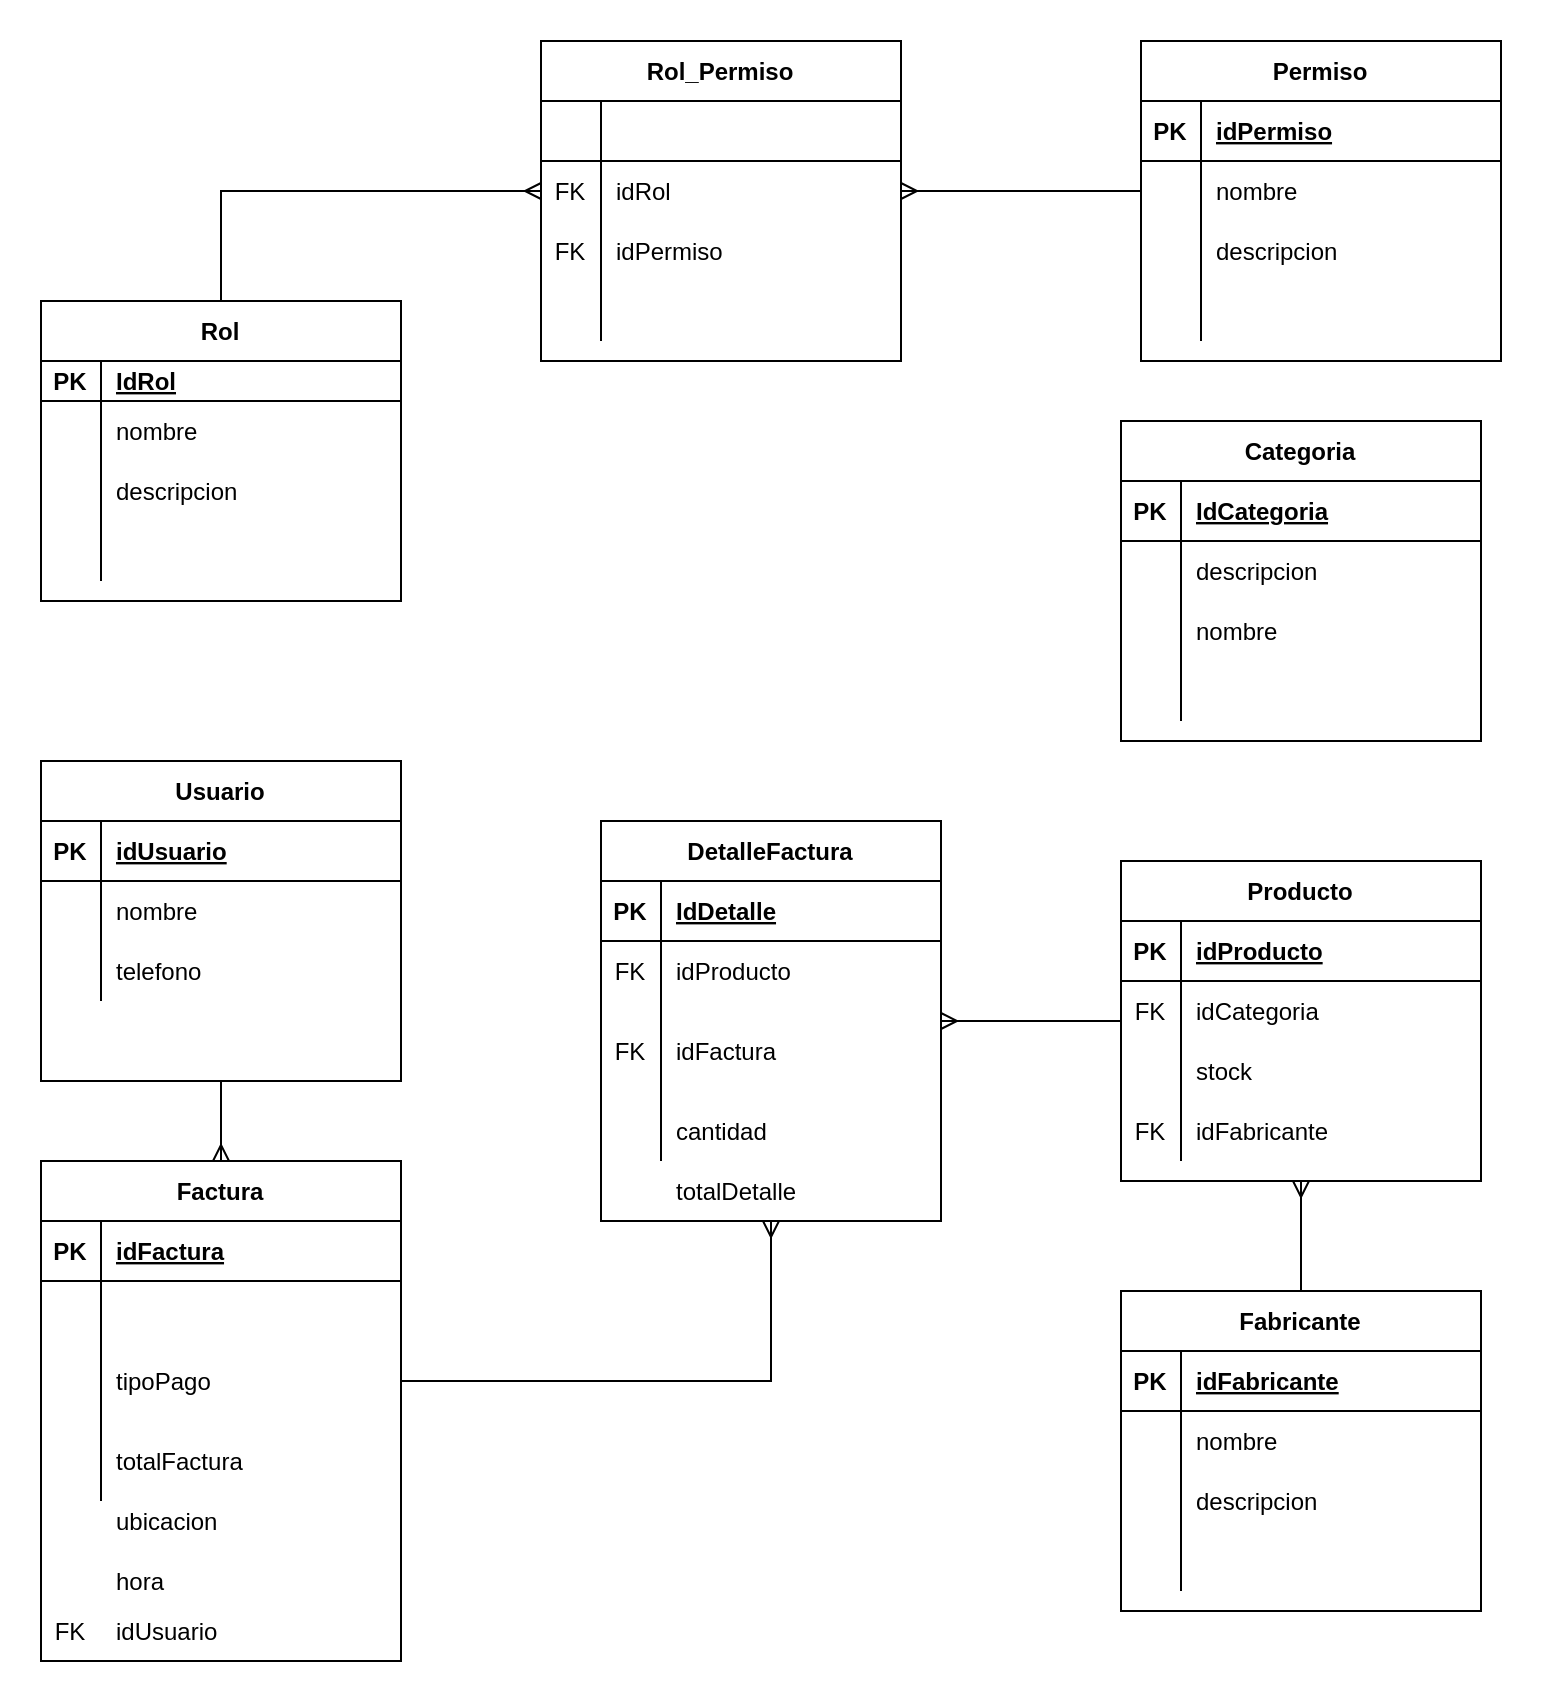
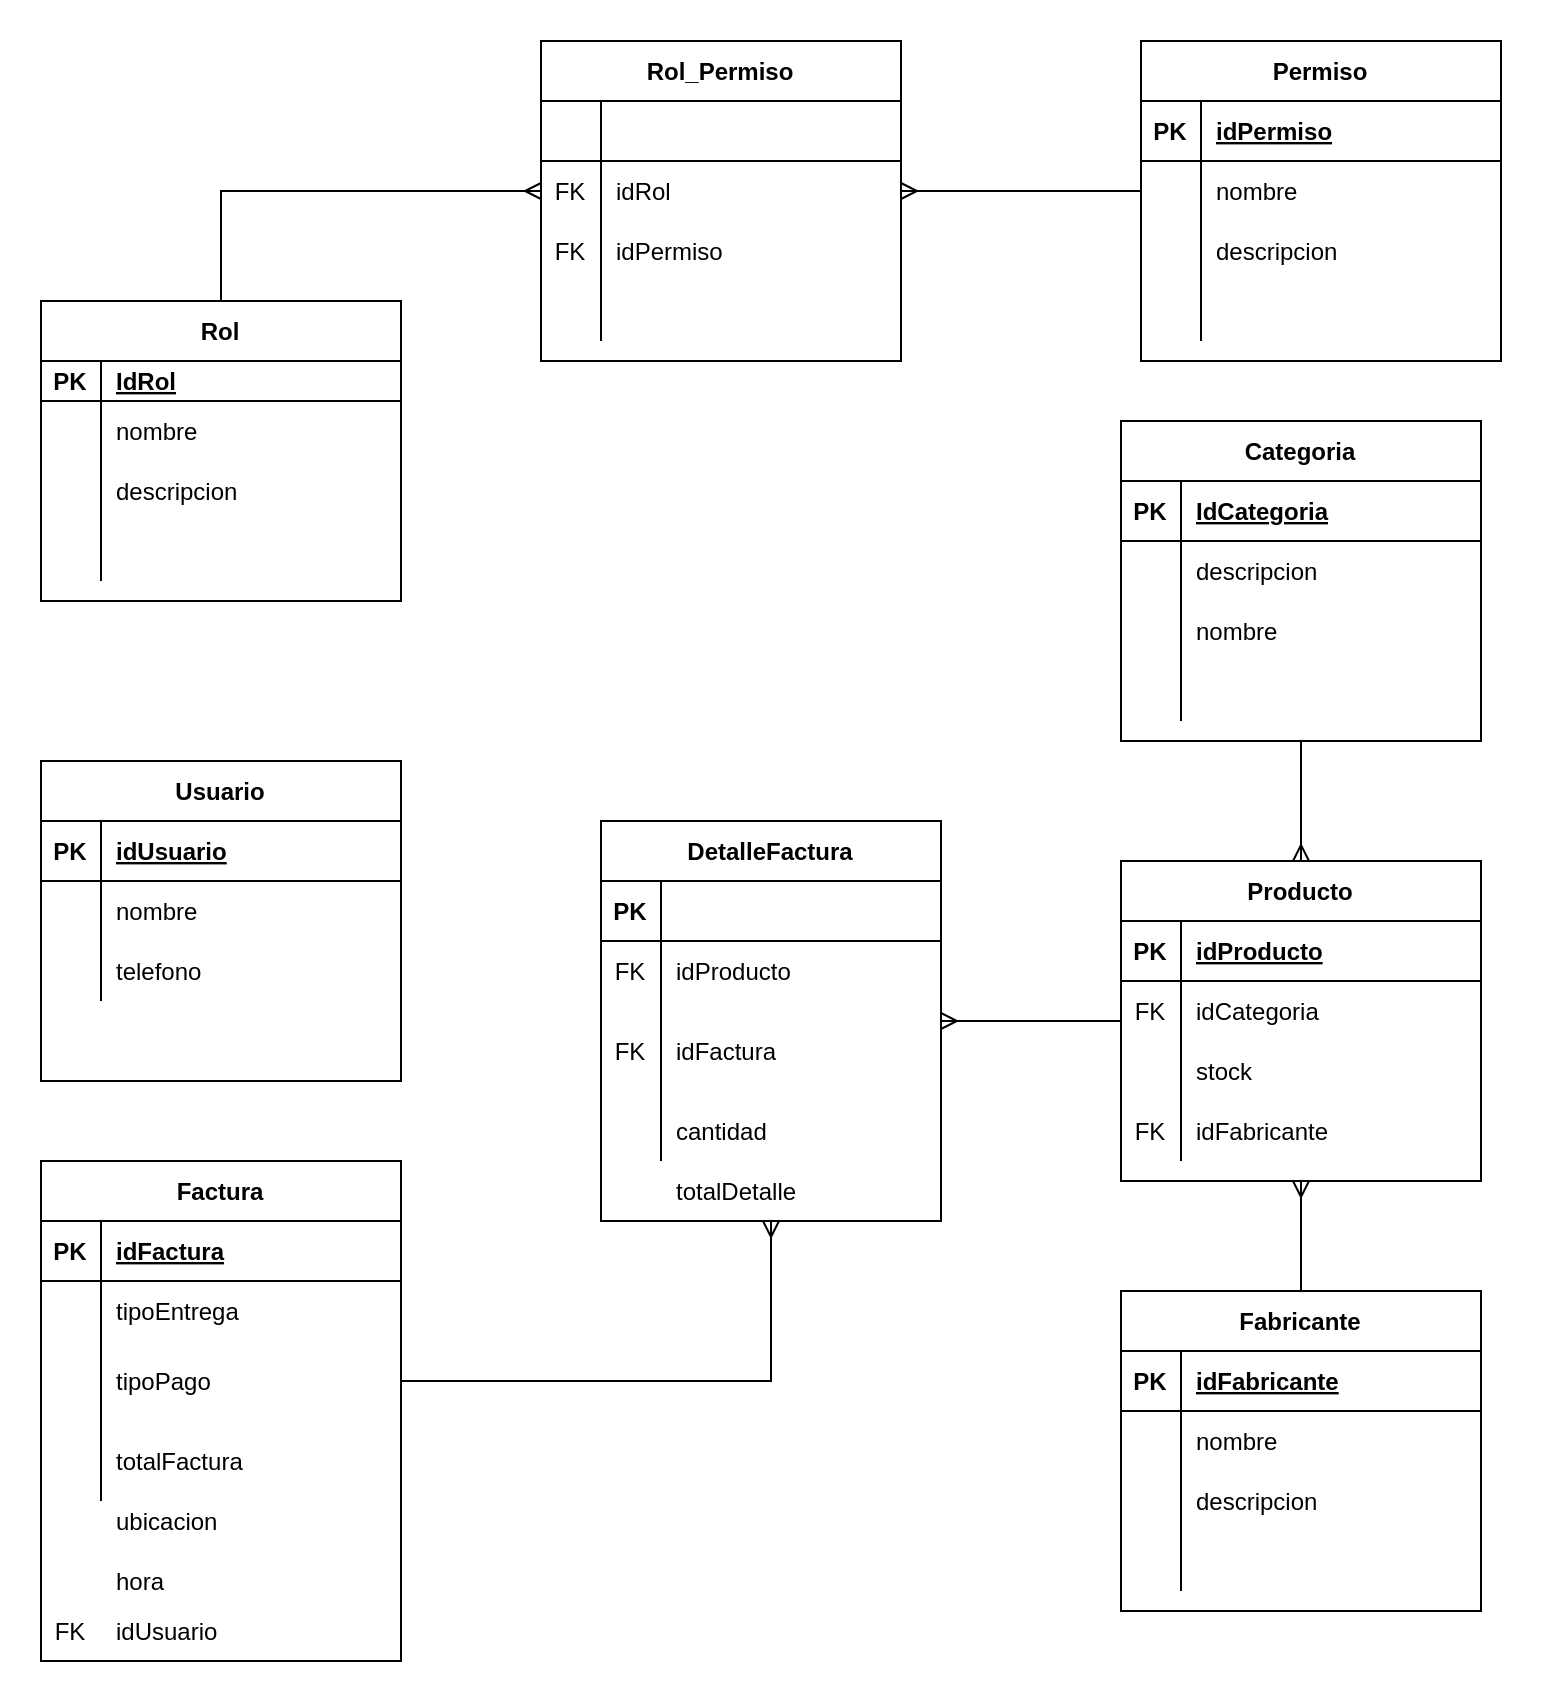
none -> (1301, 803)
(801, 911) -> none
(221, 1123) -> none
none -> (251, 1311)
